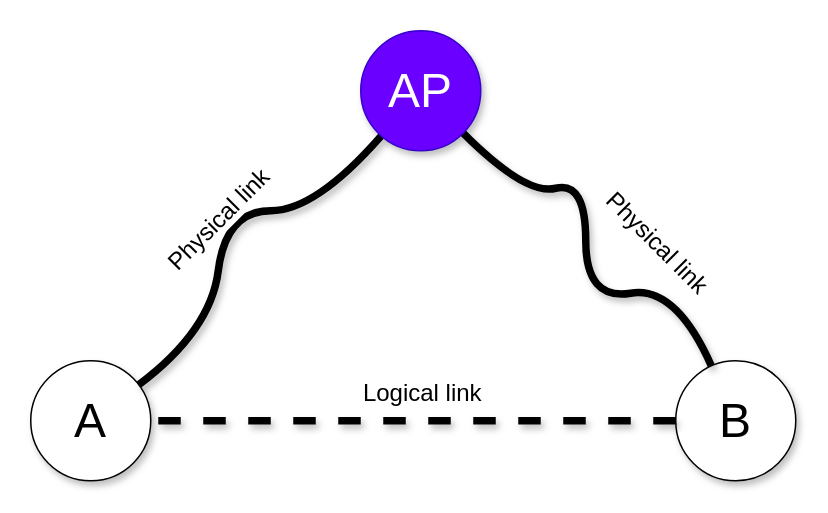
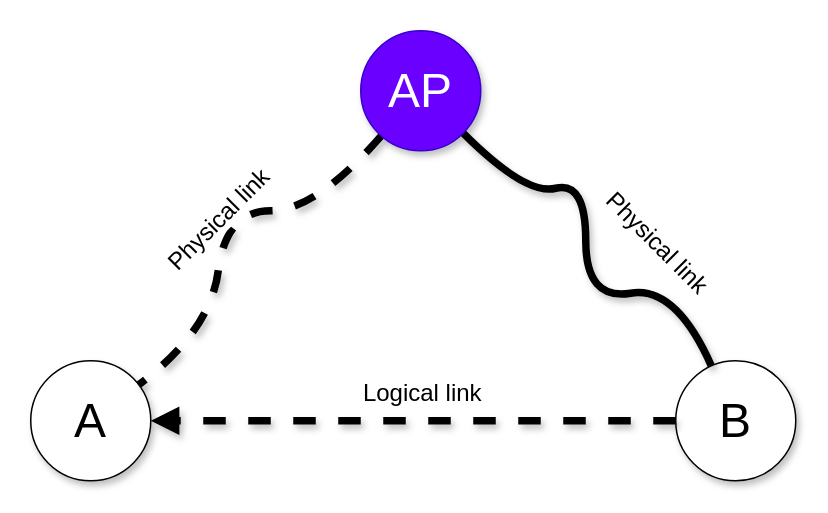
(358, 161) -> (358, 161)
(155, 421) -> (182, 421)
